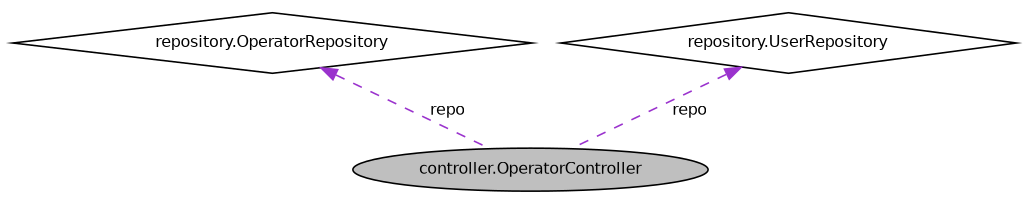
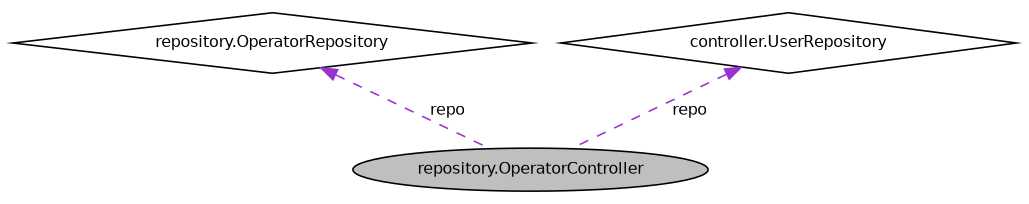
(789, 43) -> (789, 43)
(530, 170) -> (530, 170)
